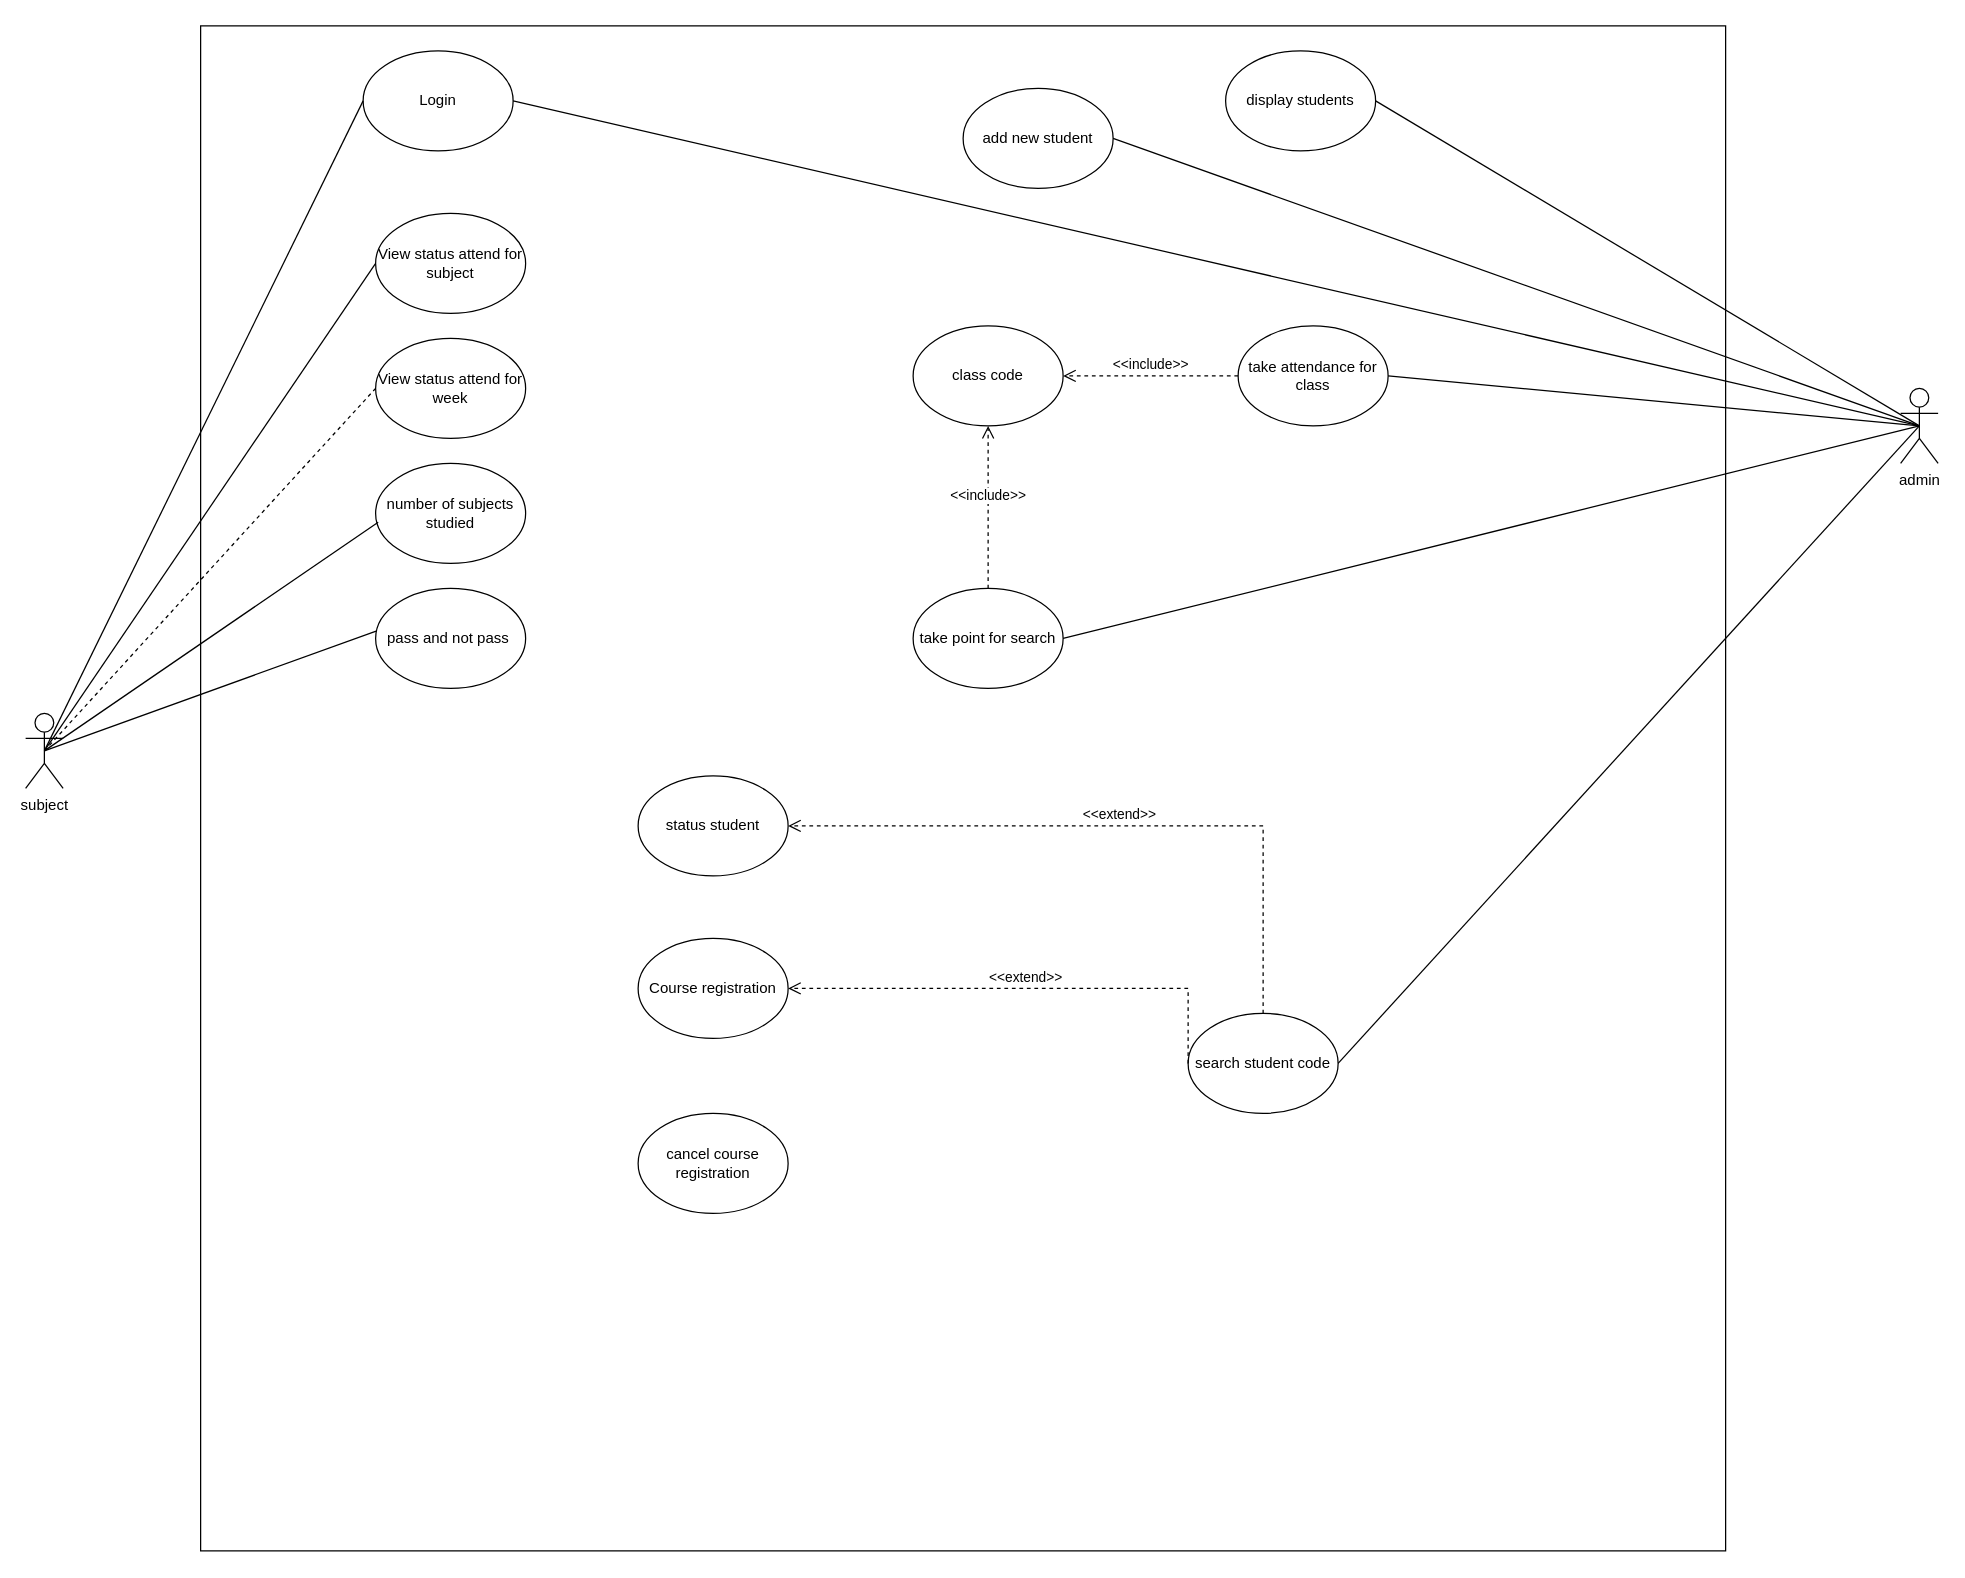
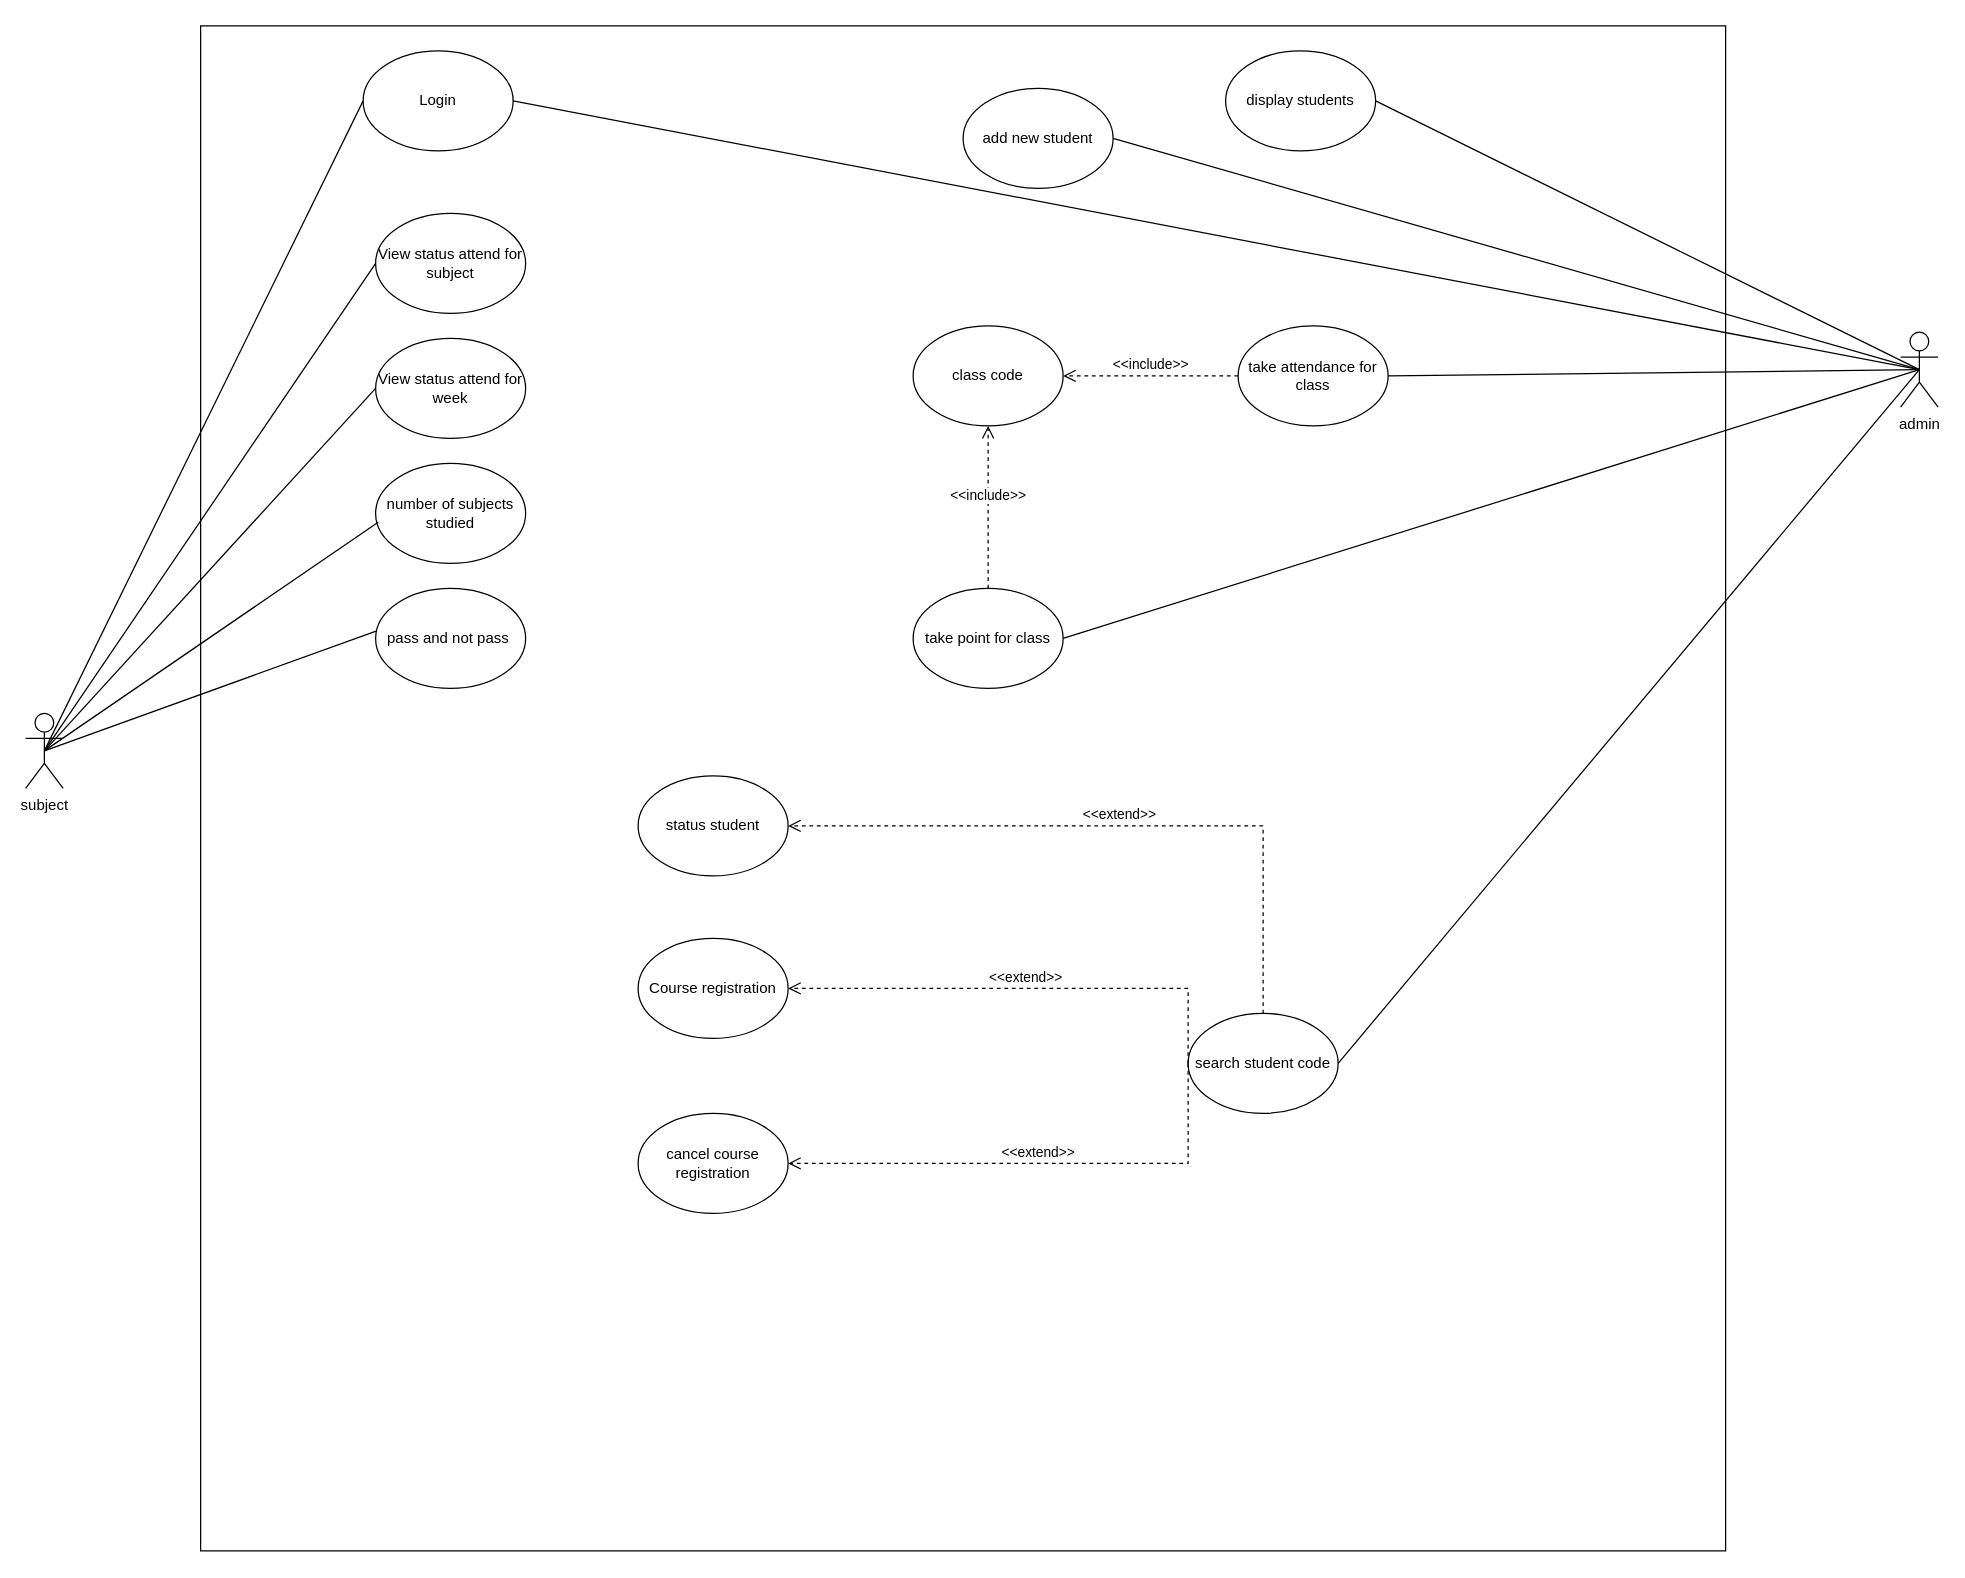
(1919, 426) -> (1919, 369)
(212, 567) -> (212, 567)
(988, 638) -> (988, 638)
none -> (1037, 1163)
